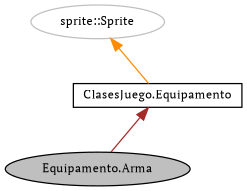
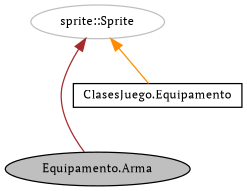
(126, 135) -> (62, 101)
